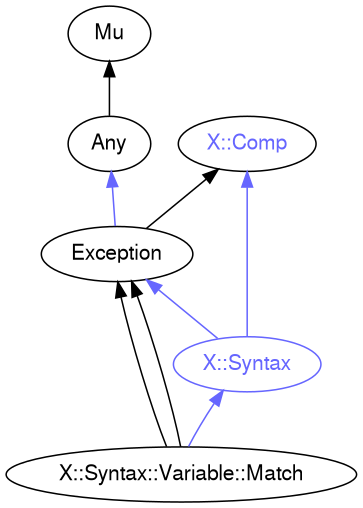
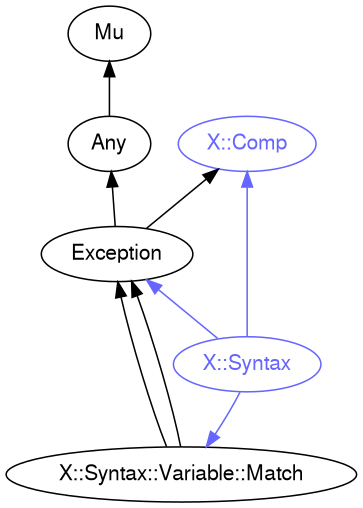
(247, 144) -> (247, 144)
(114, 206) -> (114, 206)
(201, 425) -> (228, 414)
